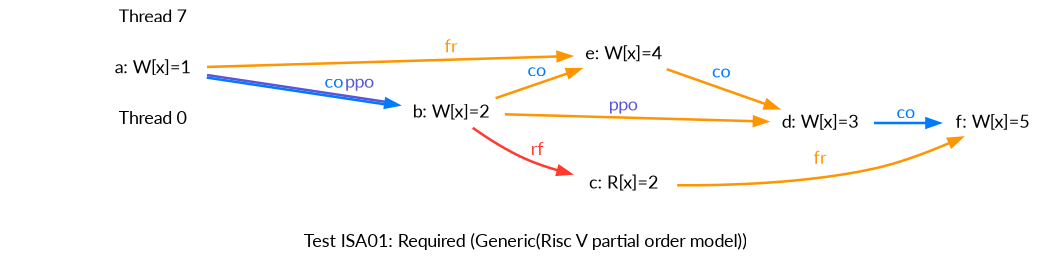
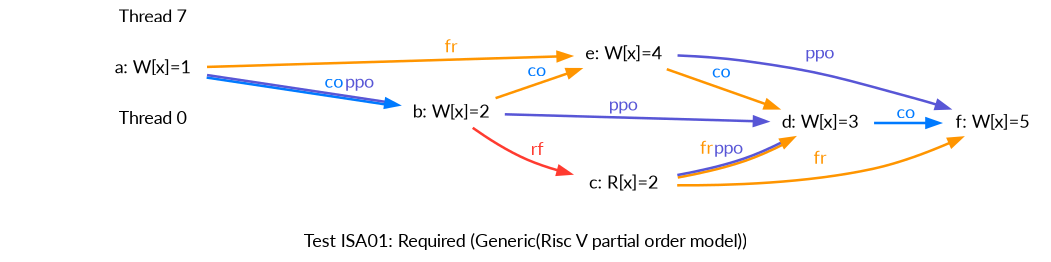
none -> (809, 71)
(629, 118) -> (629, 118)
none -> (731, 164)
